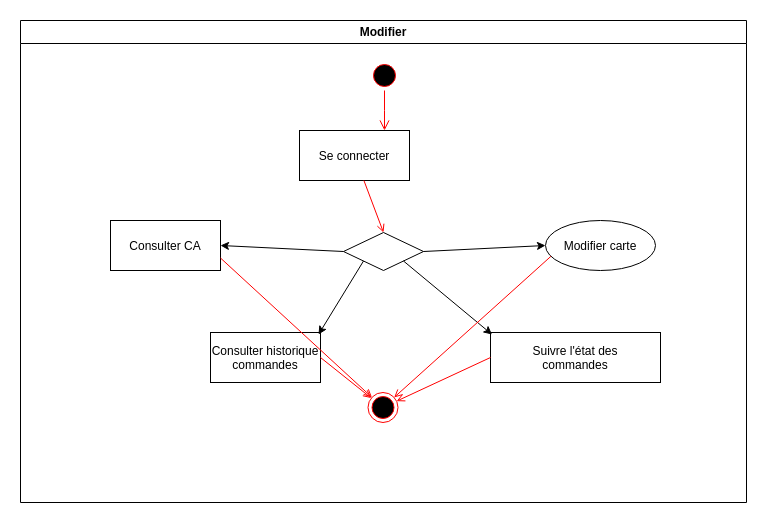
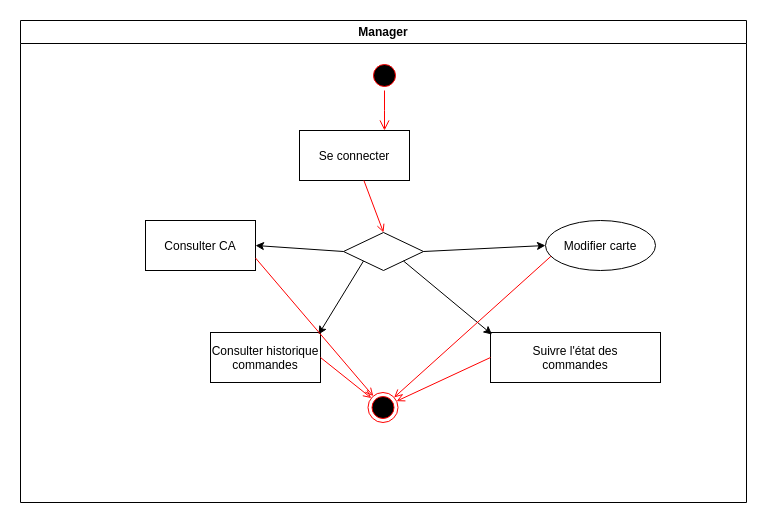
(384, 33) -> (384, 33)
(166, 246) -> (201, 246)
